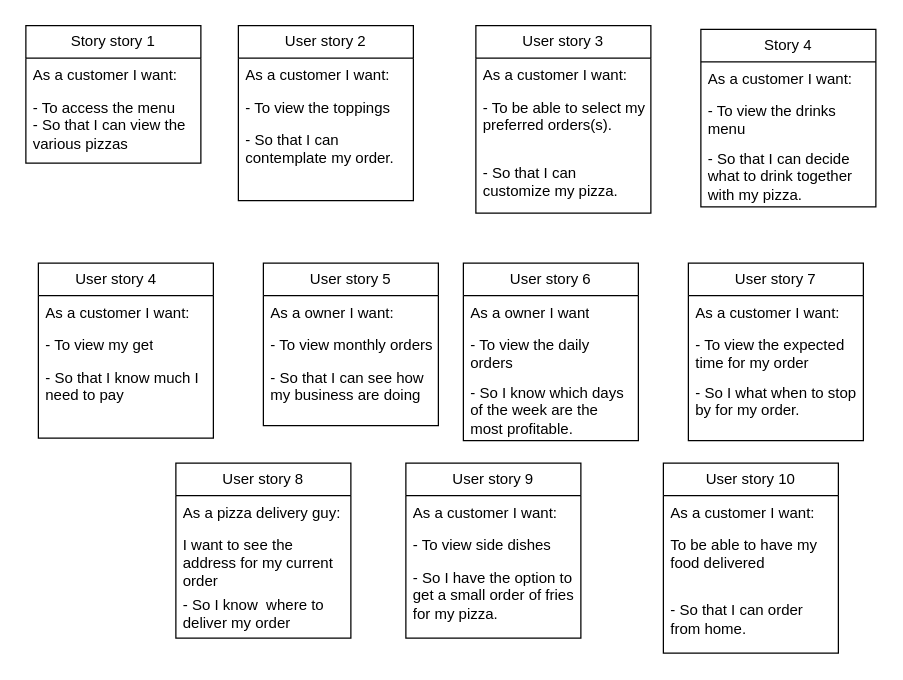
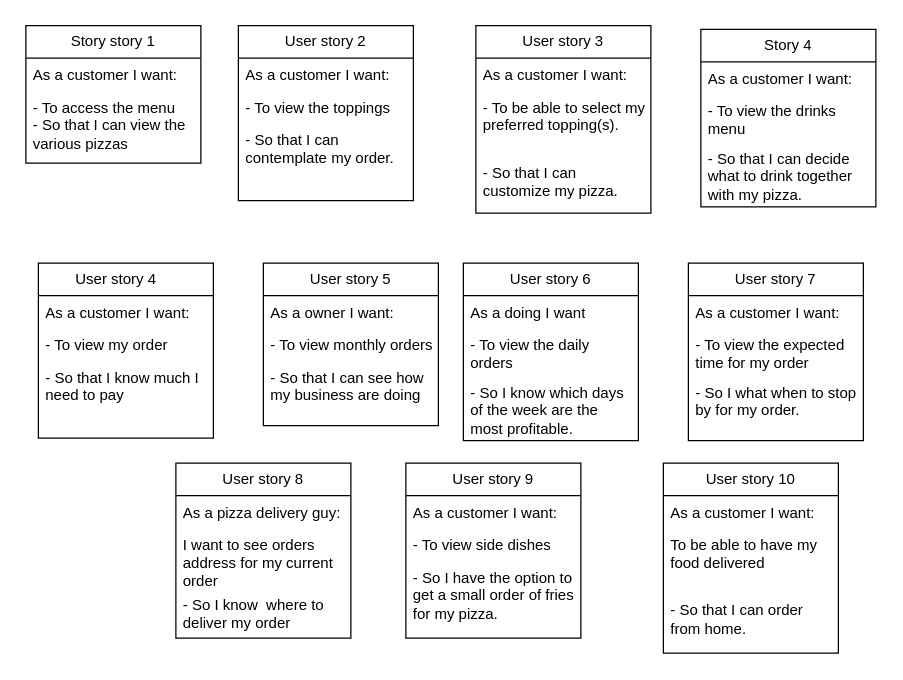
(564, 126) -> (564, 126)
(534, 313) -> (532, 313)
(103, 346) -> (111, 346)
(264, 564) -> (264, 564)
